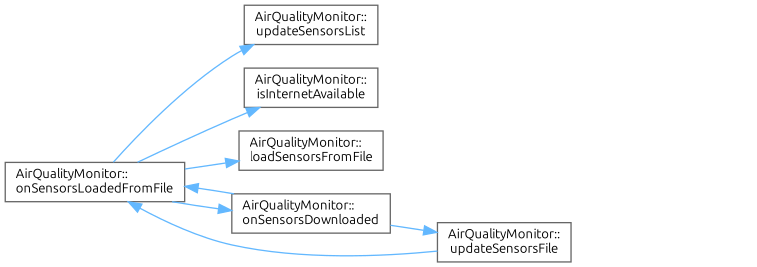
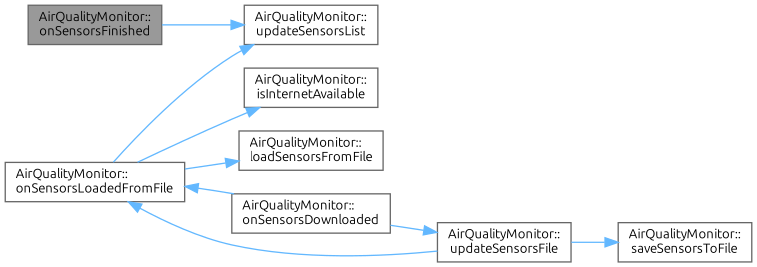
none -> (95, 25)
(195, 205) -> none
none -> (685, 242)
